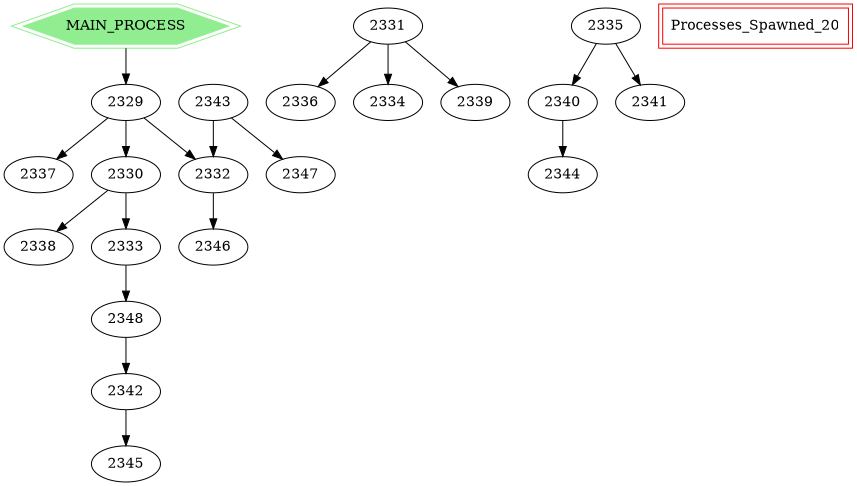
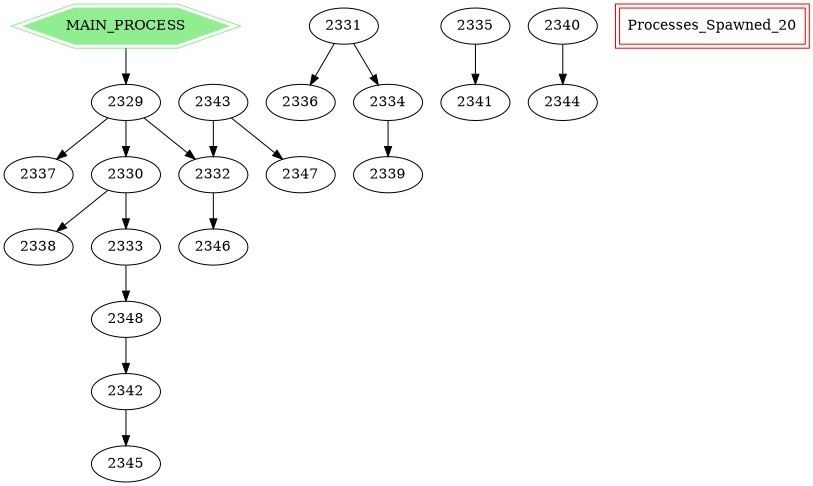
(587, 60) -> none
(428, 61) -> (388, 134)
